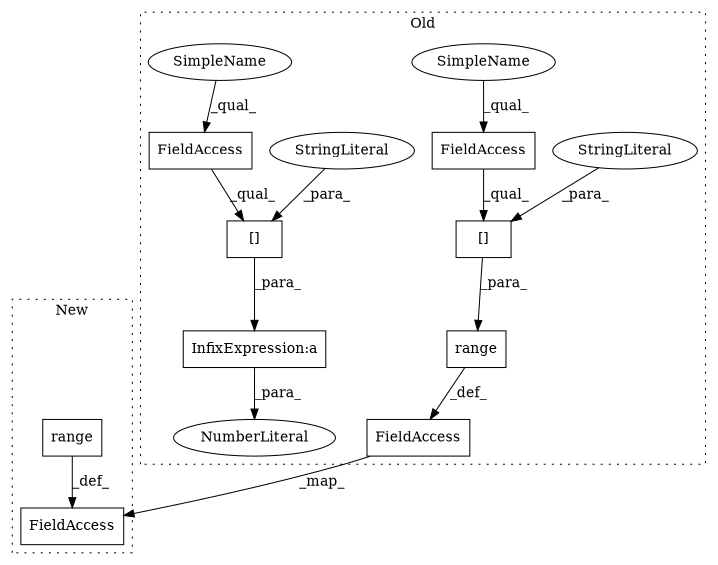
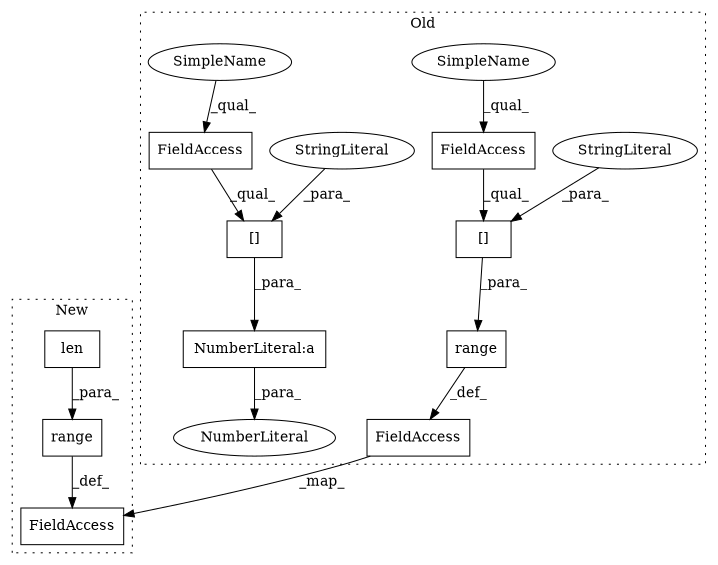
none -> (72, 349)
(255, 349) -> (255, 349)
